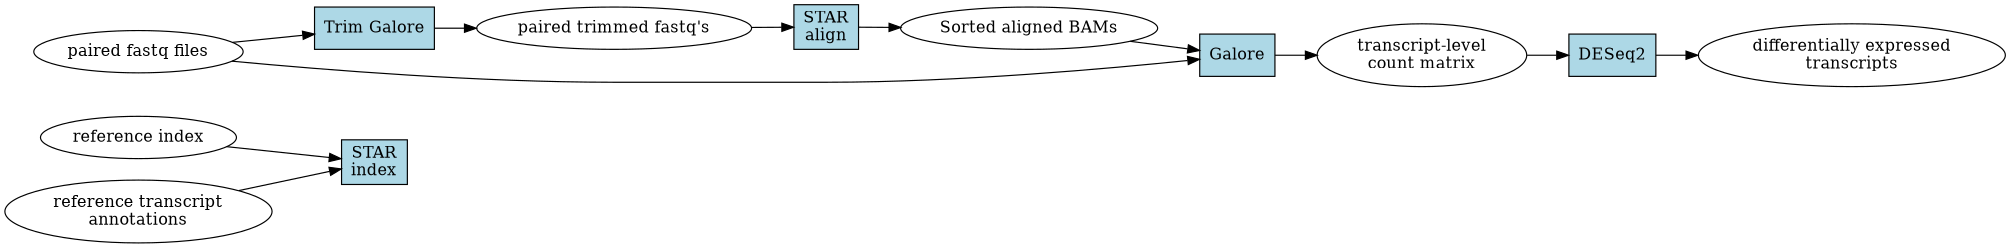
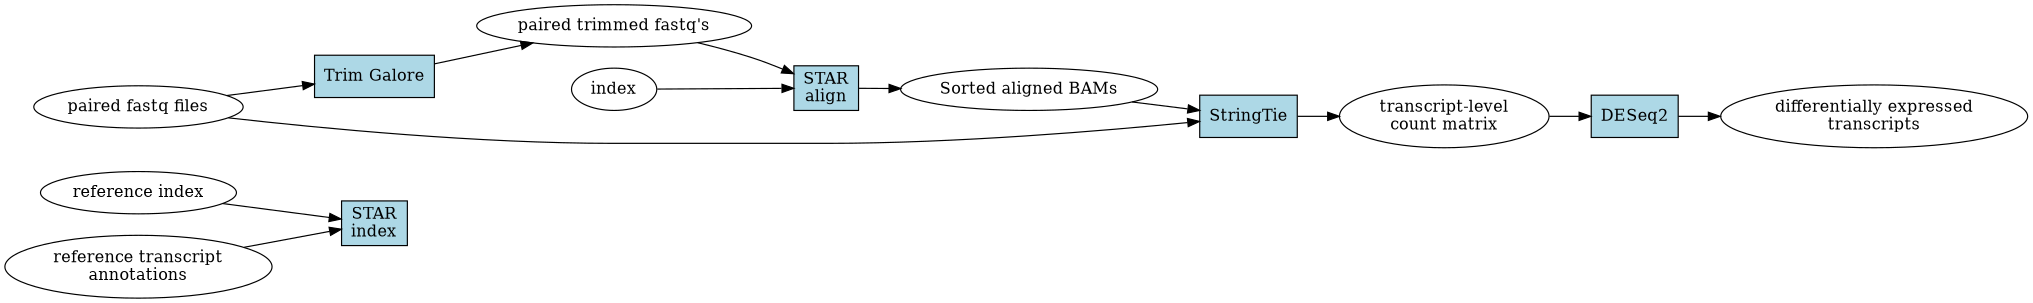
(1237, 55) -> (1248, 116)
none -> (614, 89)
